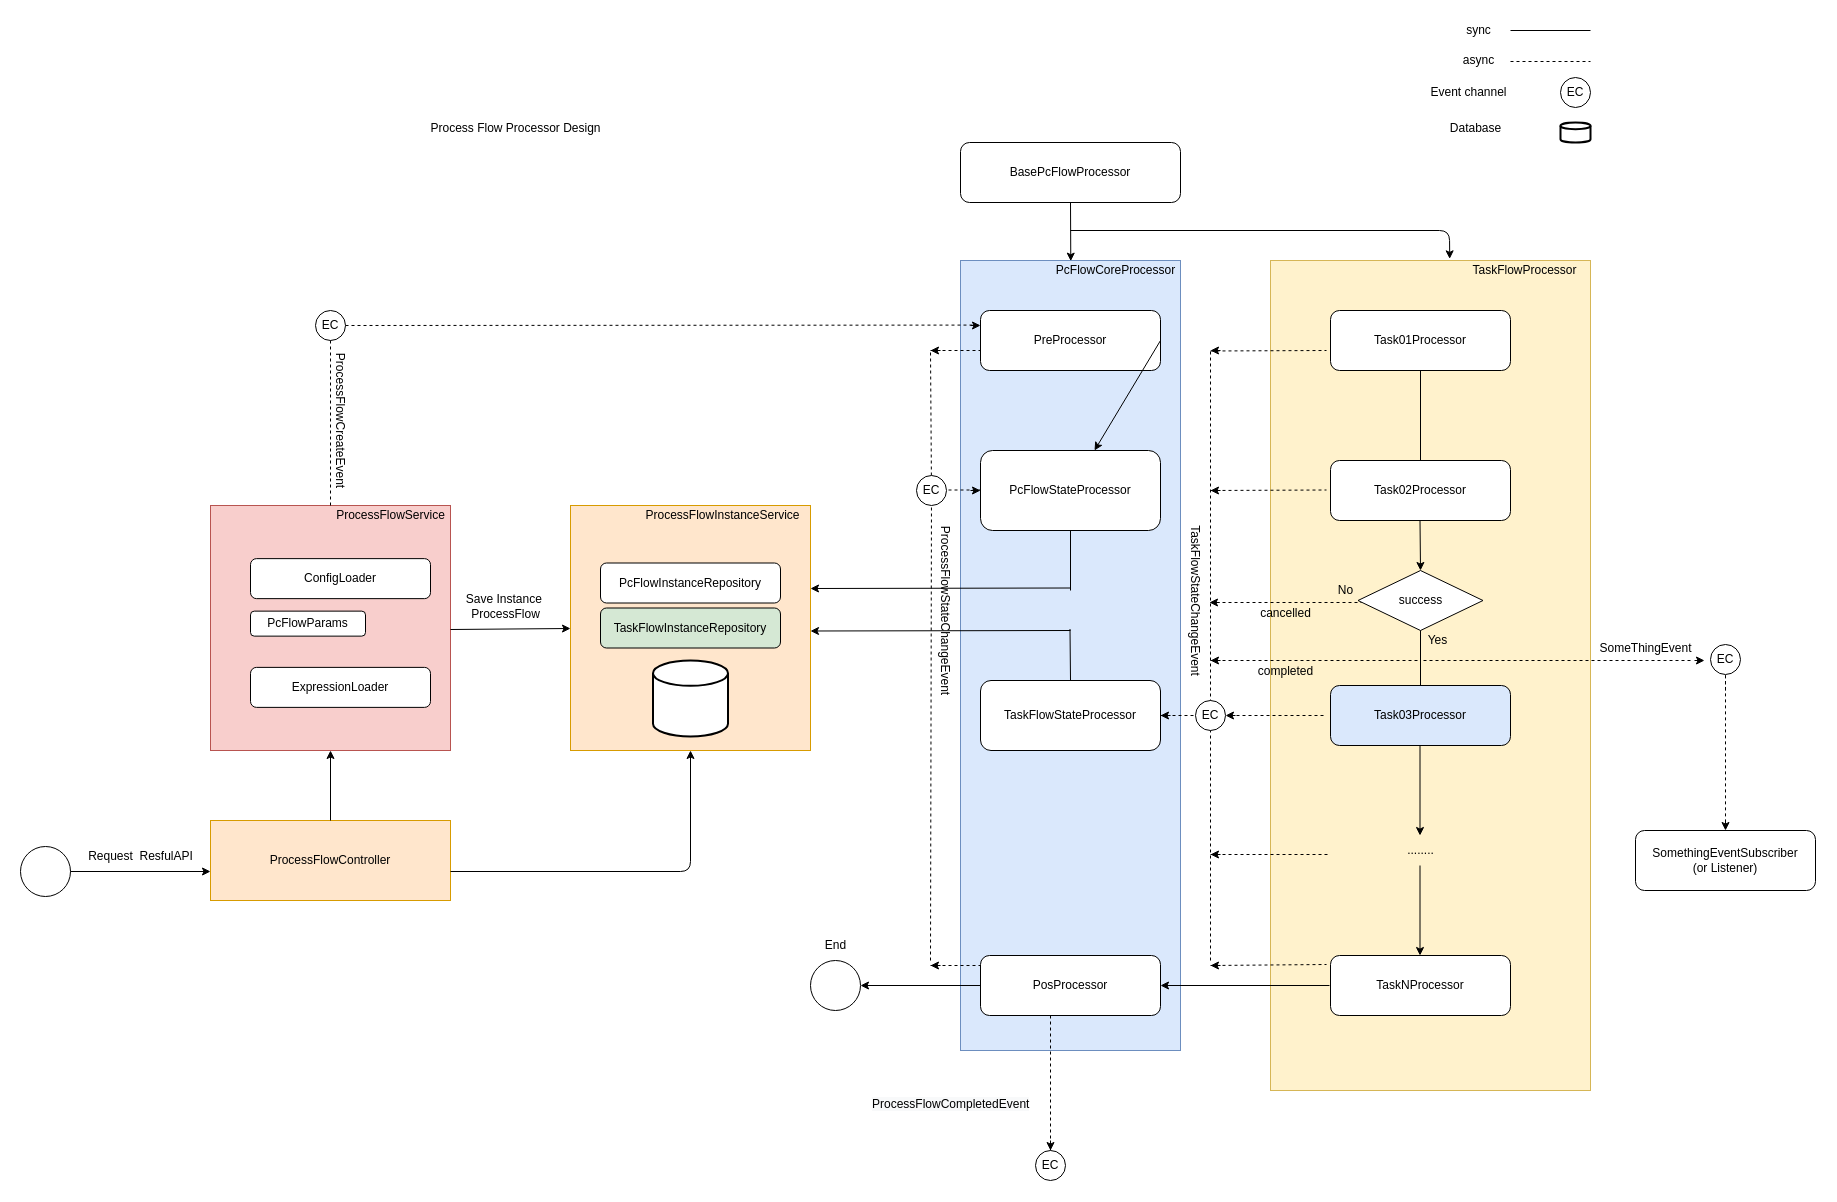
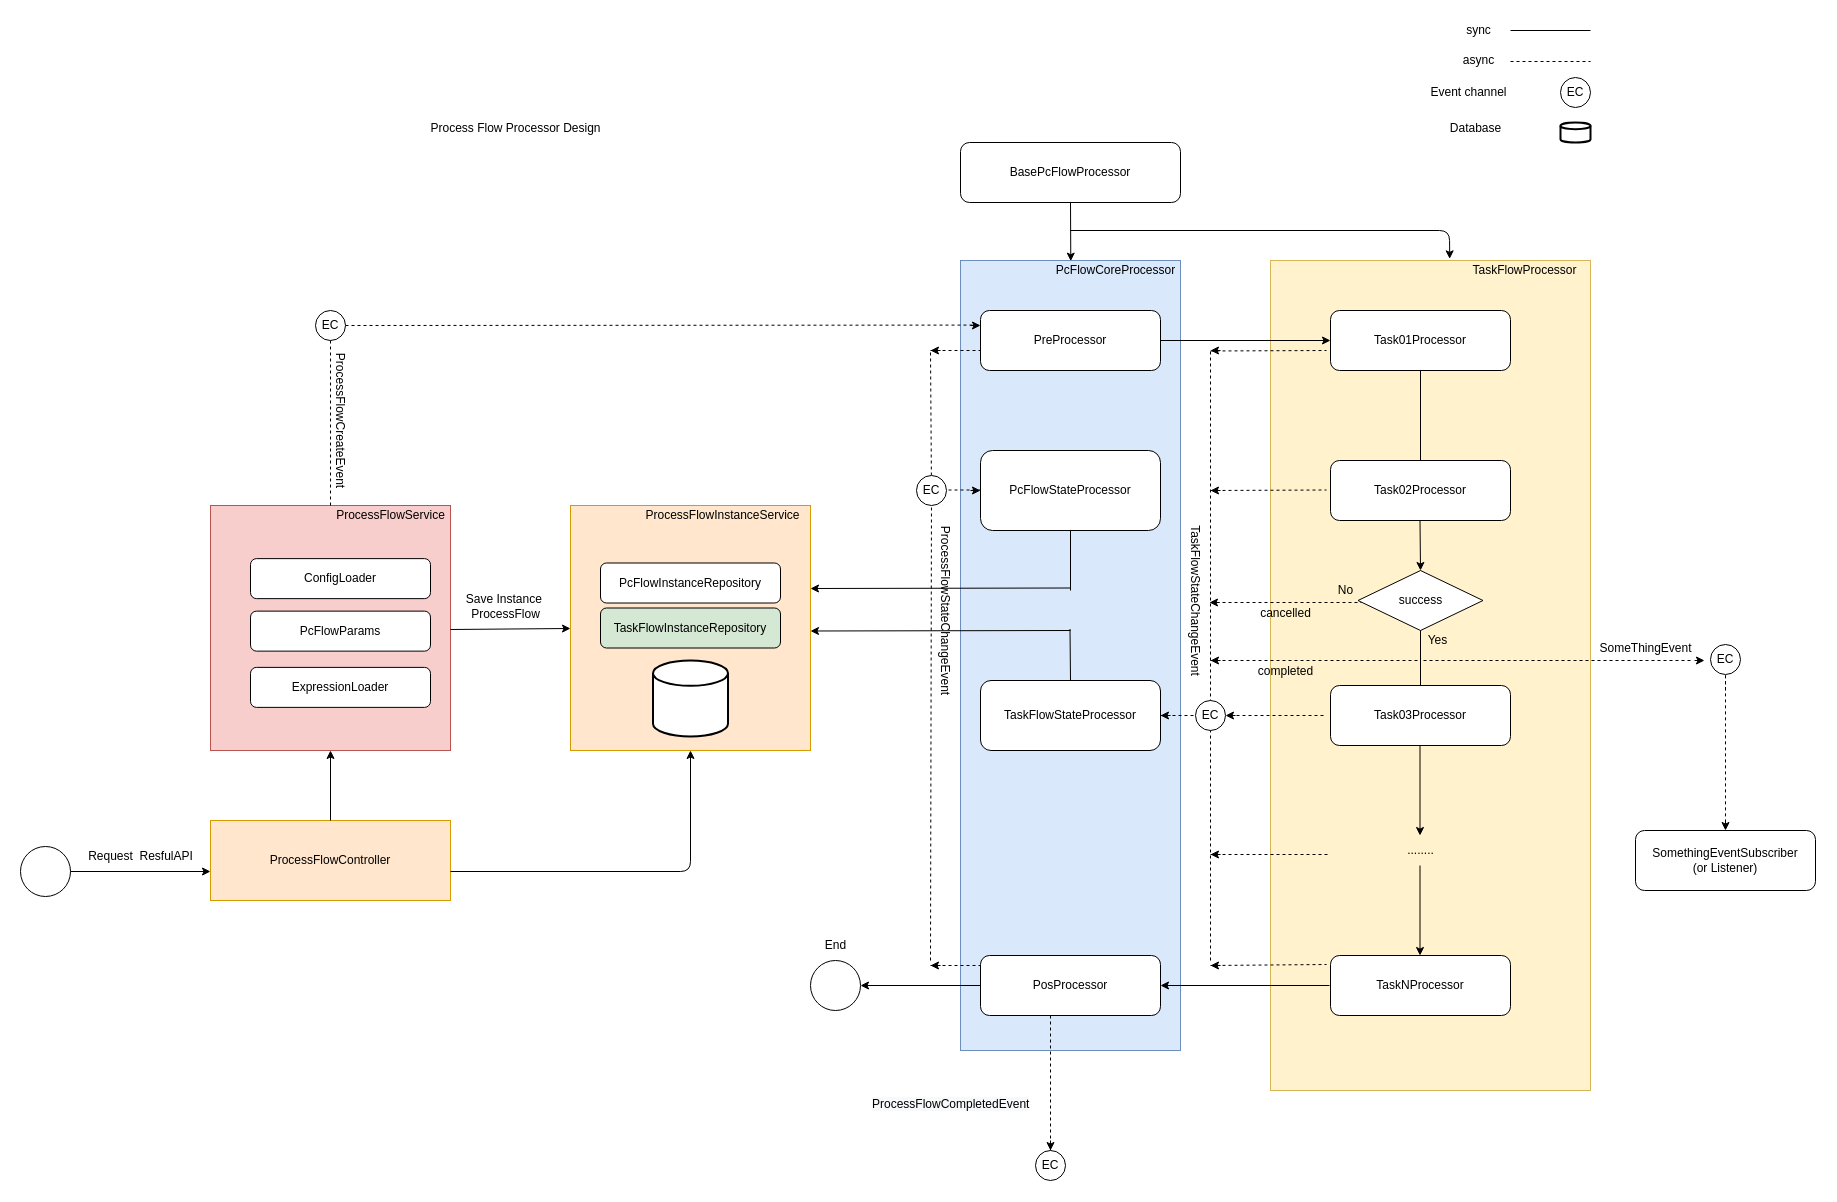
(1129, 392) -> (1242, 341)
(308, 624) -> (341, 631)
(1421, 716) -> (1421, 716)
